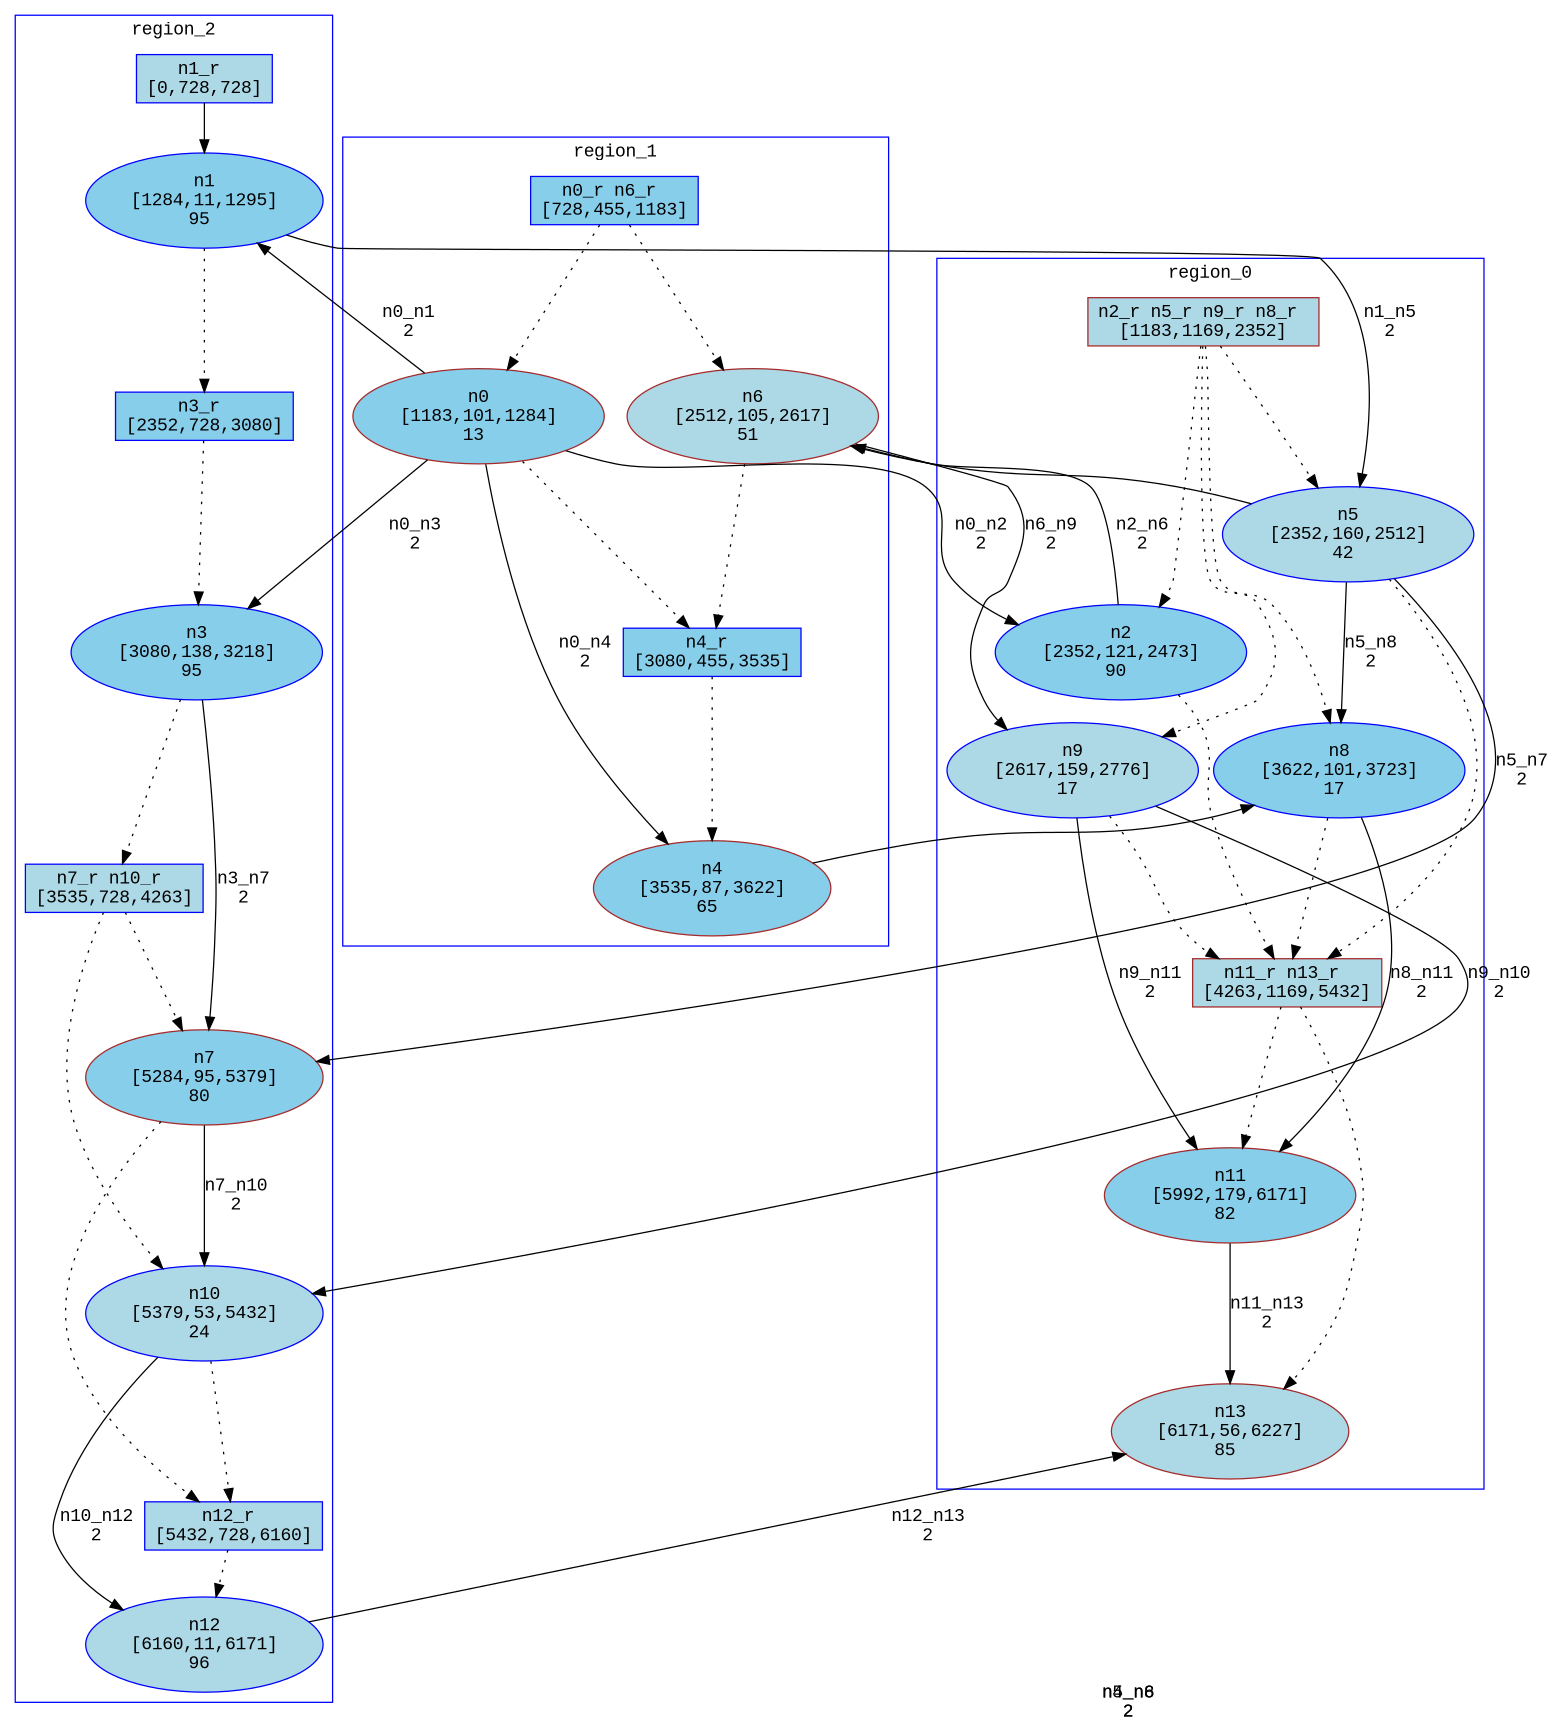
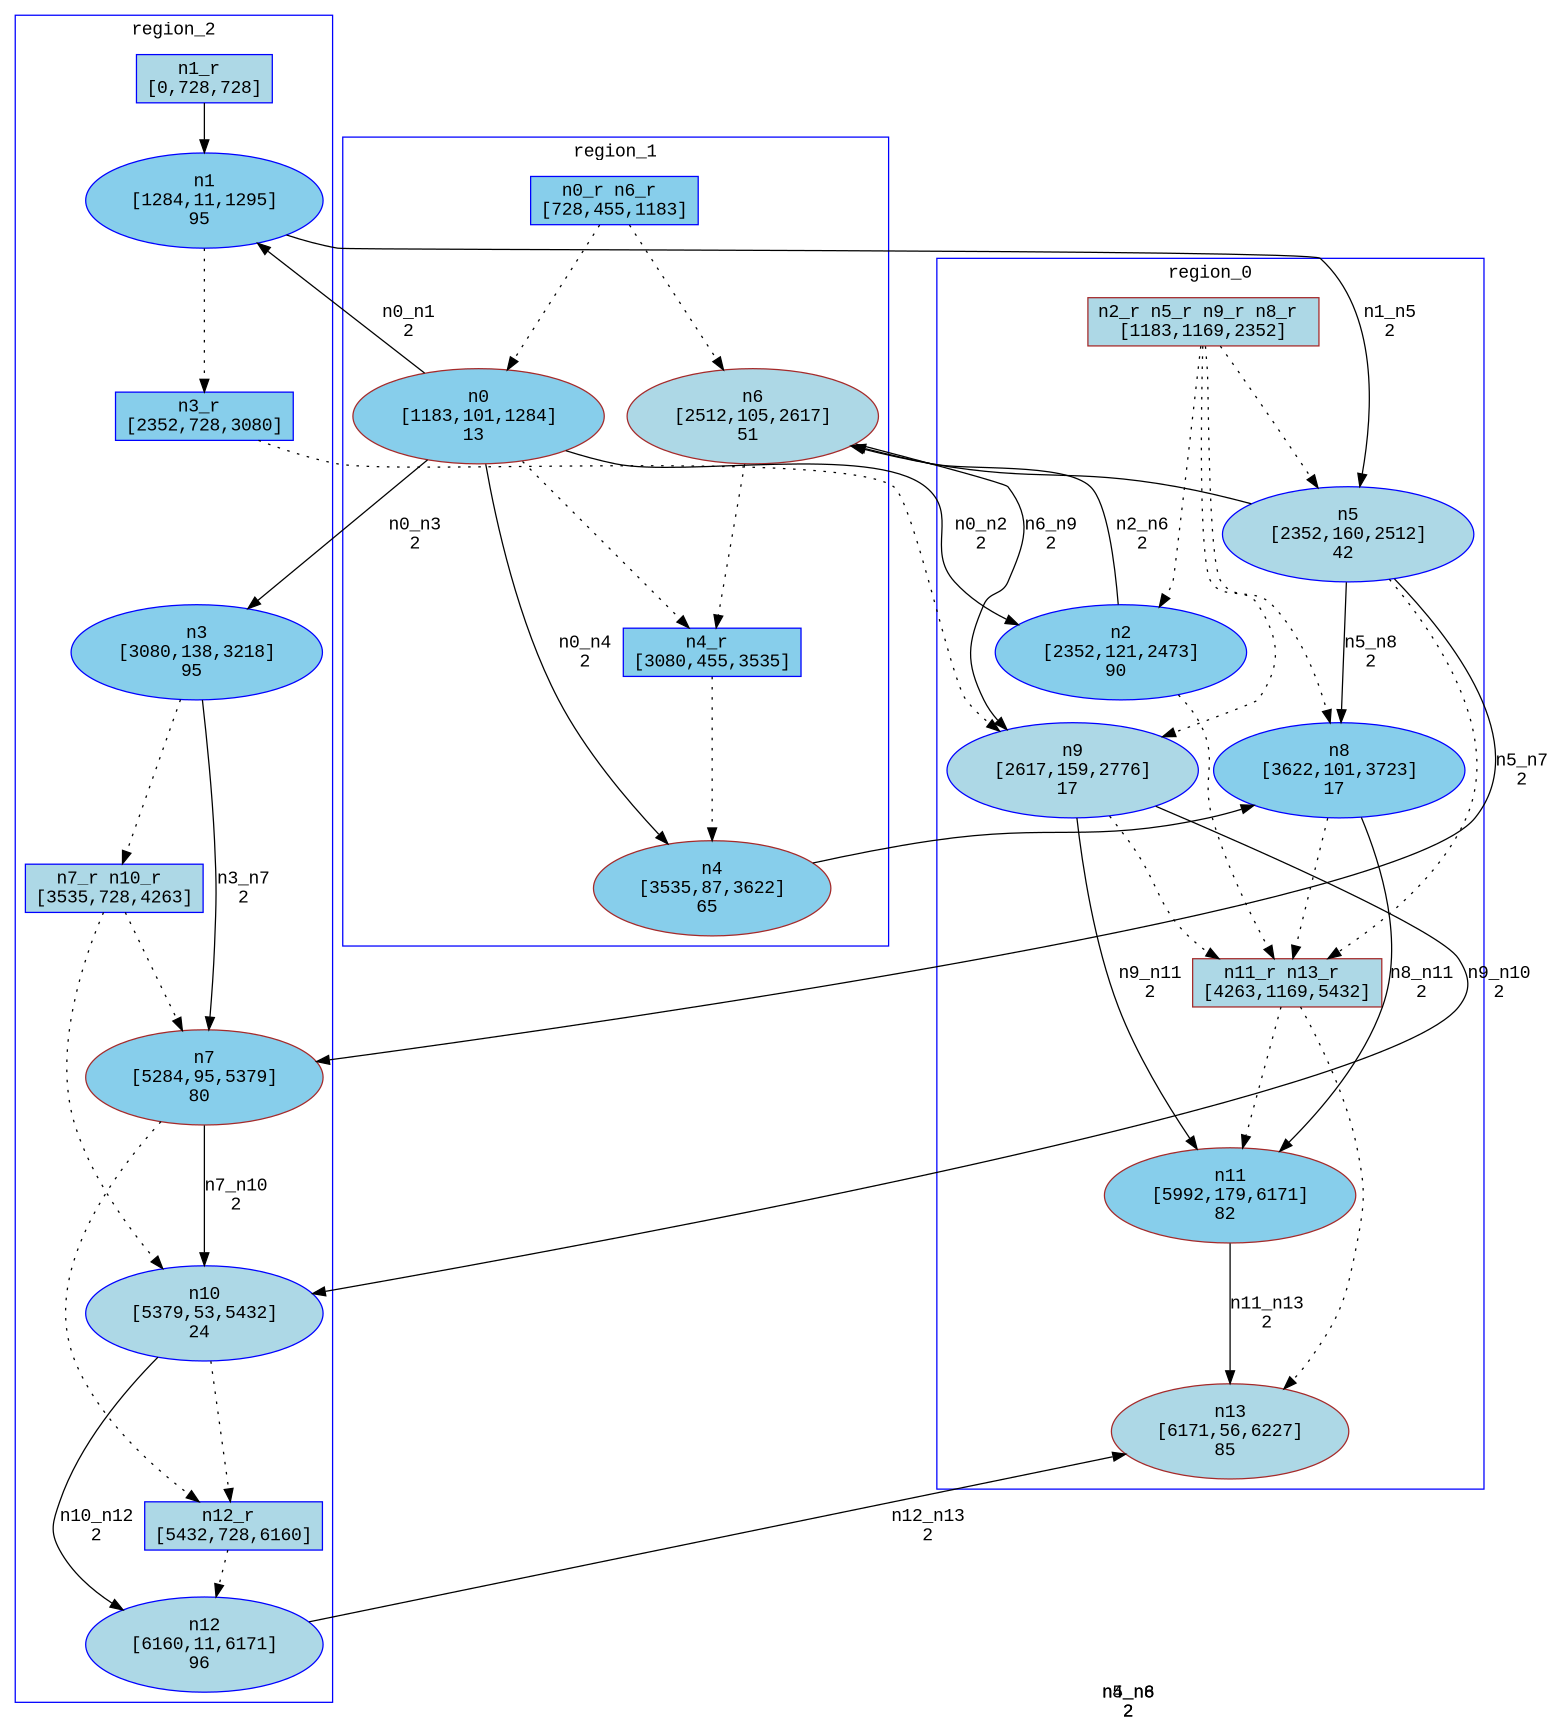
(201, 516) -> (570, 466)
